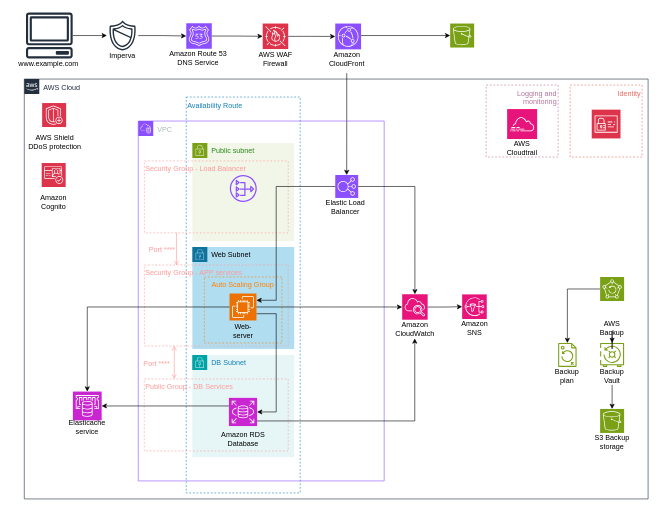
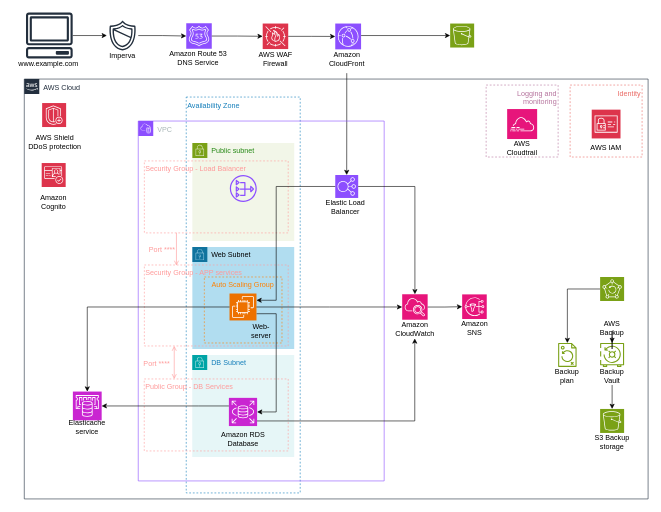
(218, 105) -> (216, 105)
none -> (606, 148)
(243, 331) -> (261, 331)
